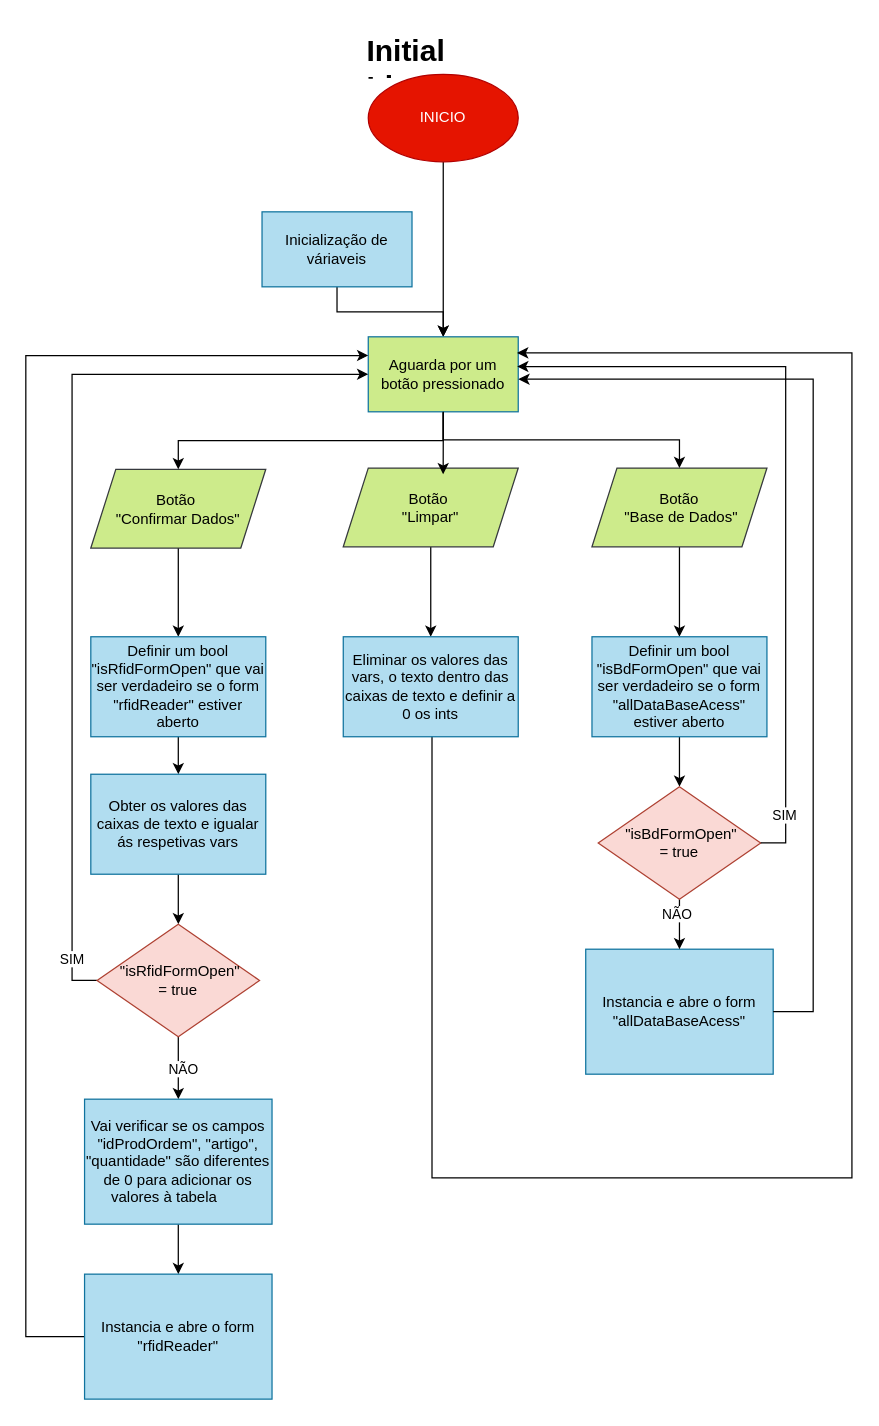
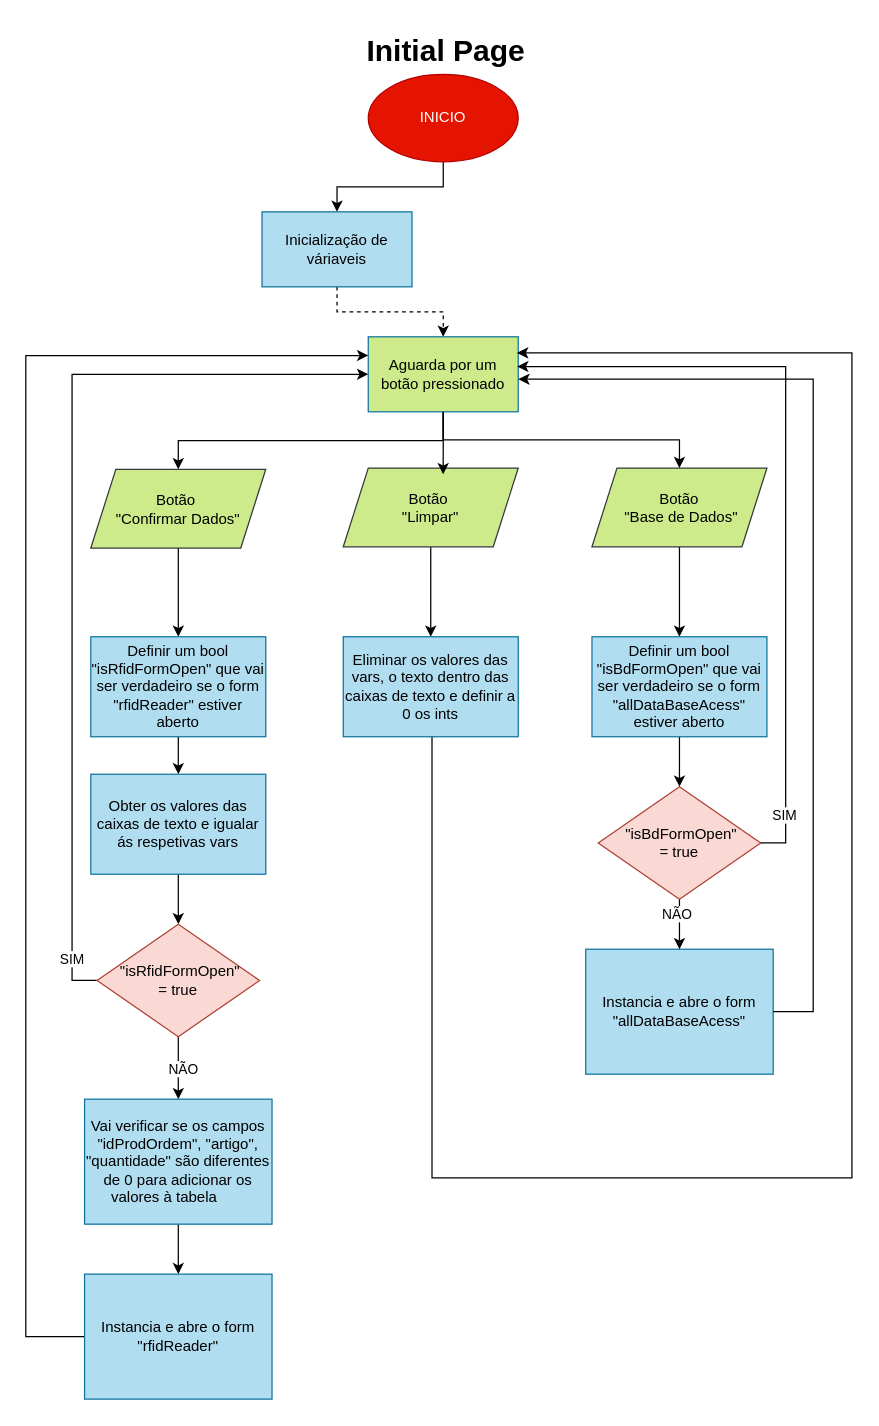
(416, 43) -> (409, 43)
(443, 246) -> (383, 187)
(377, 312) -> (377, 312)
